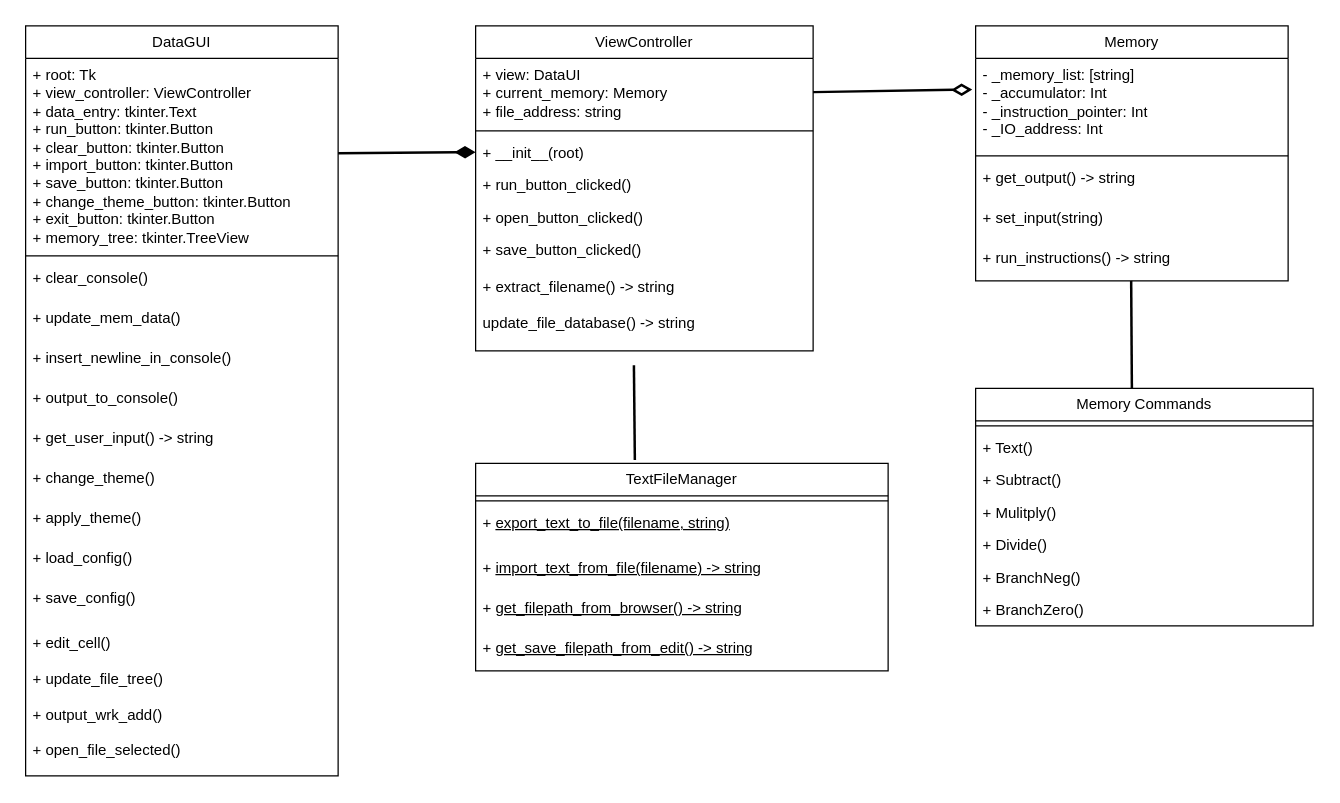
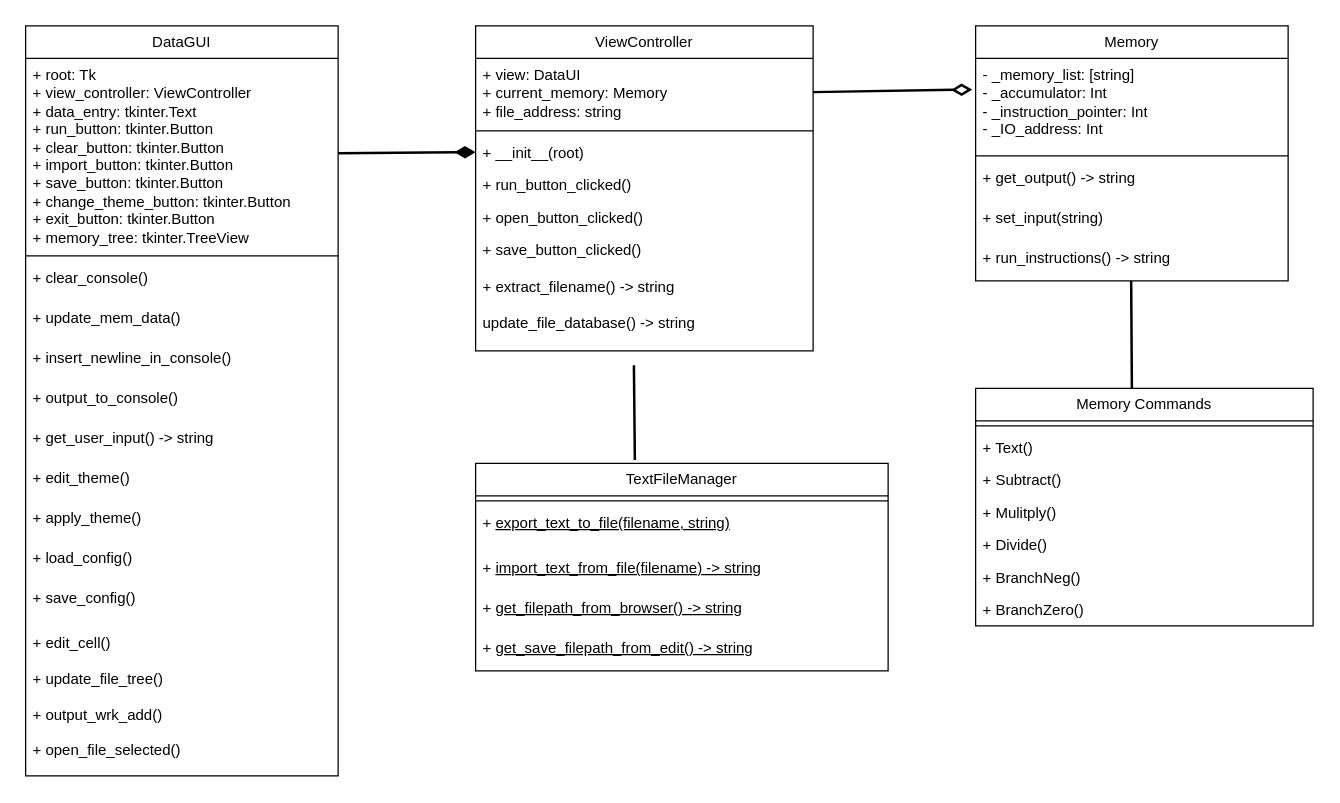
(98, 478) -> (88, 478)
